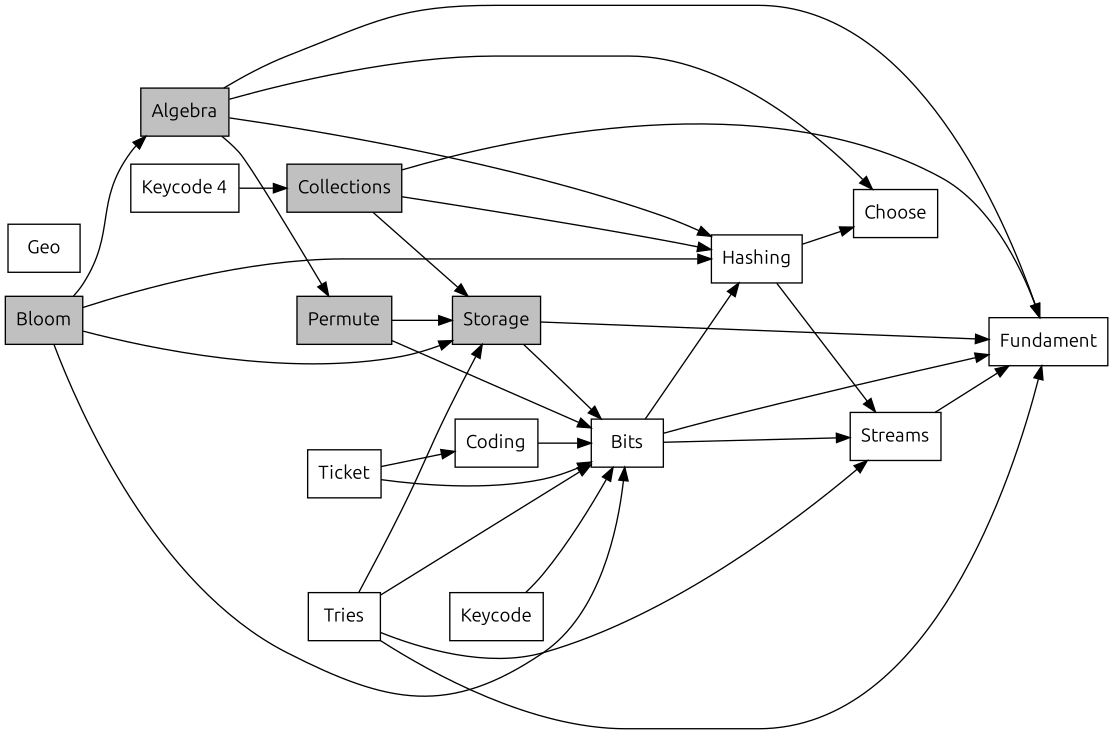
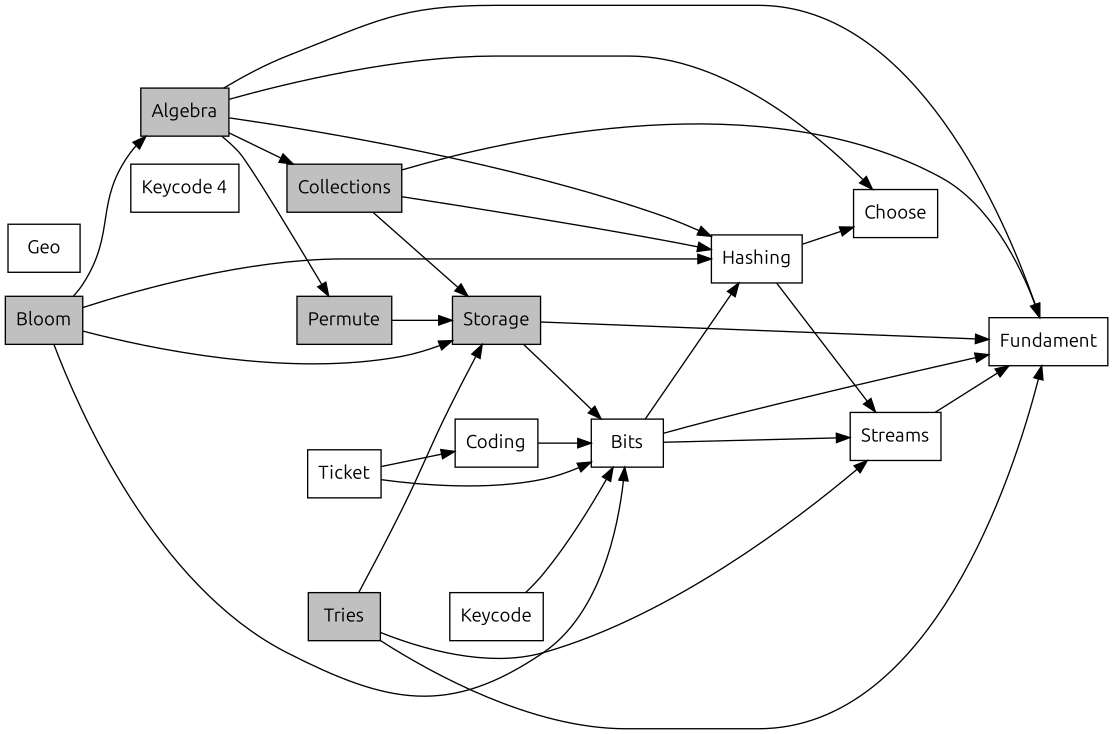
(254, 188) -> (255, 145)
(485, 381) -> none
(480, 534) -> none
(344, 617) -> (344, 617)
